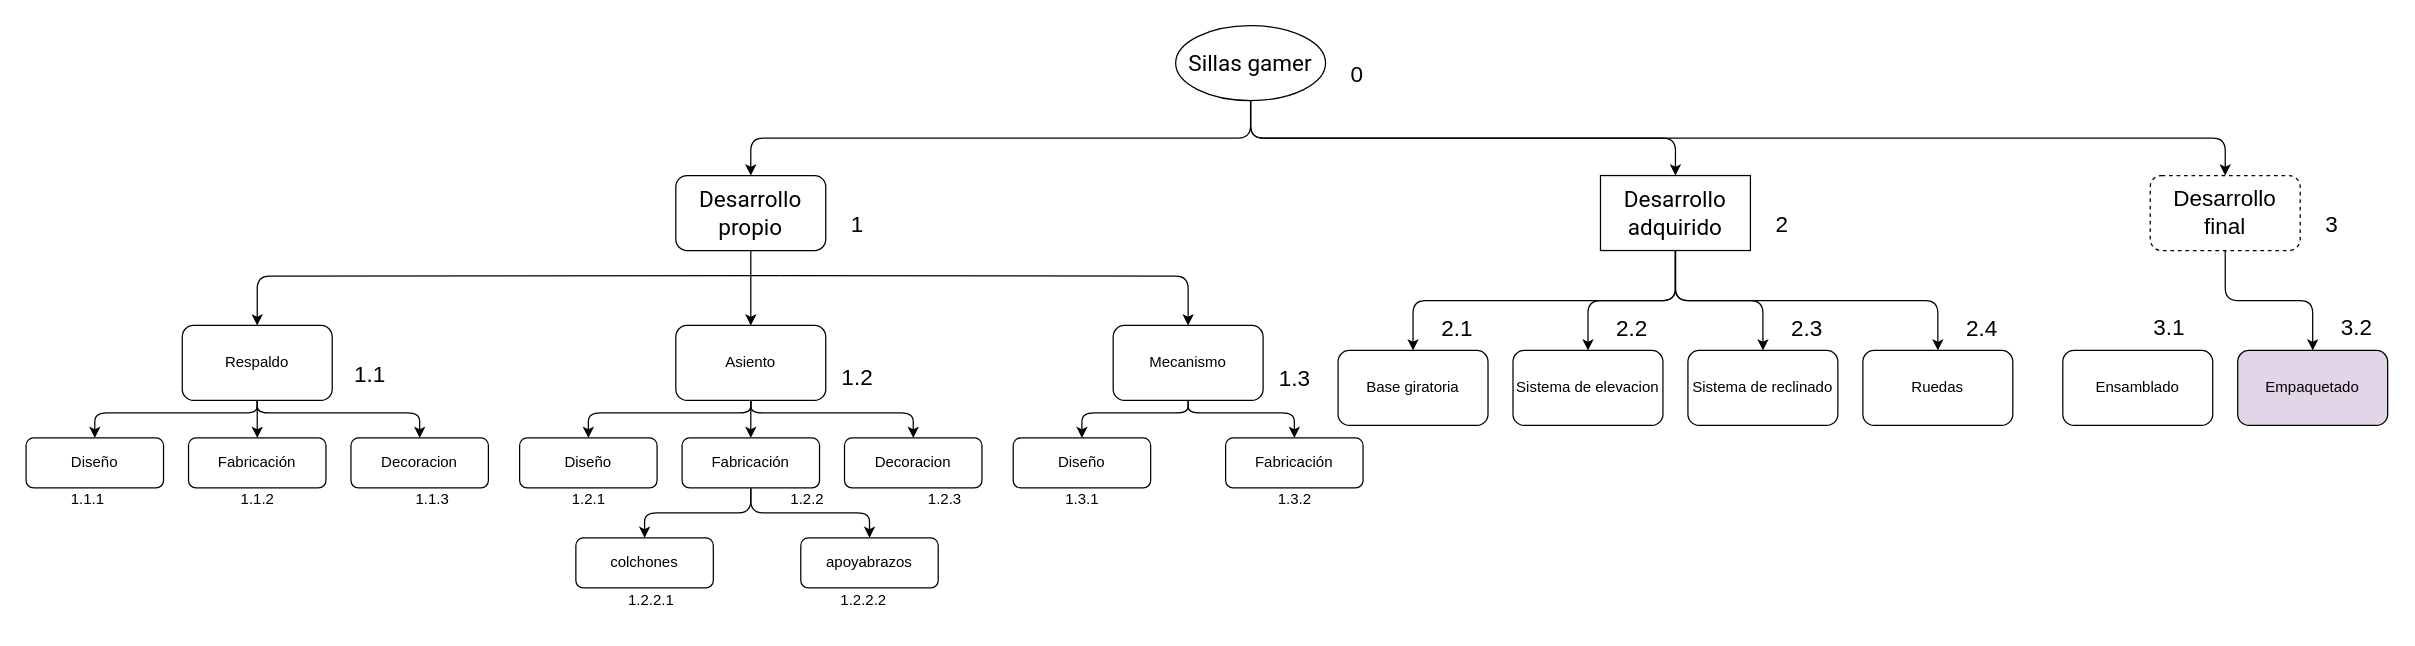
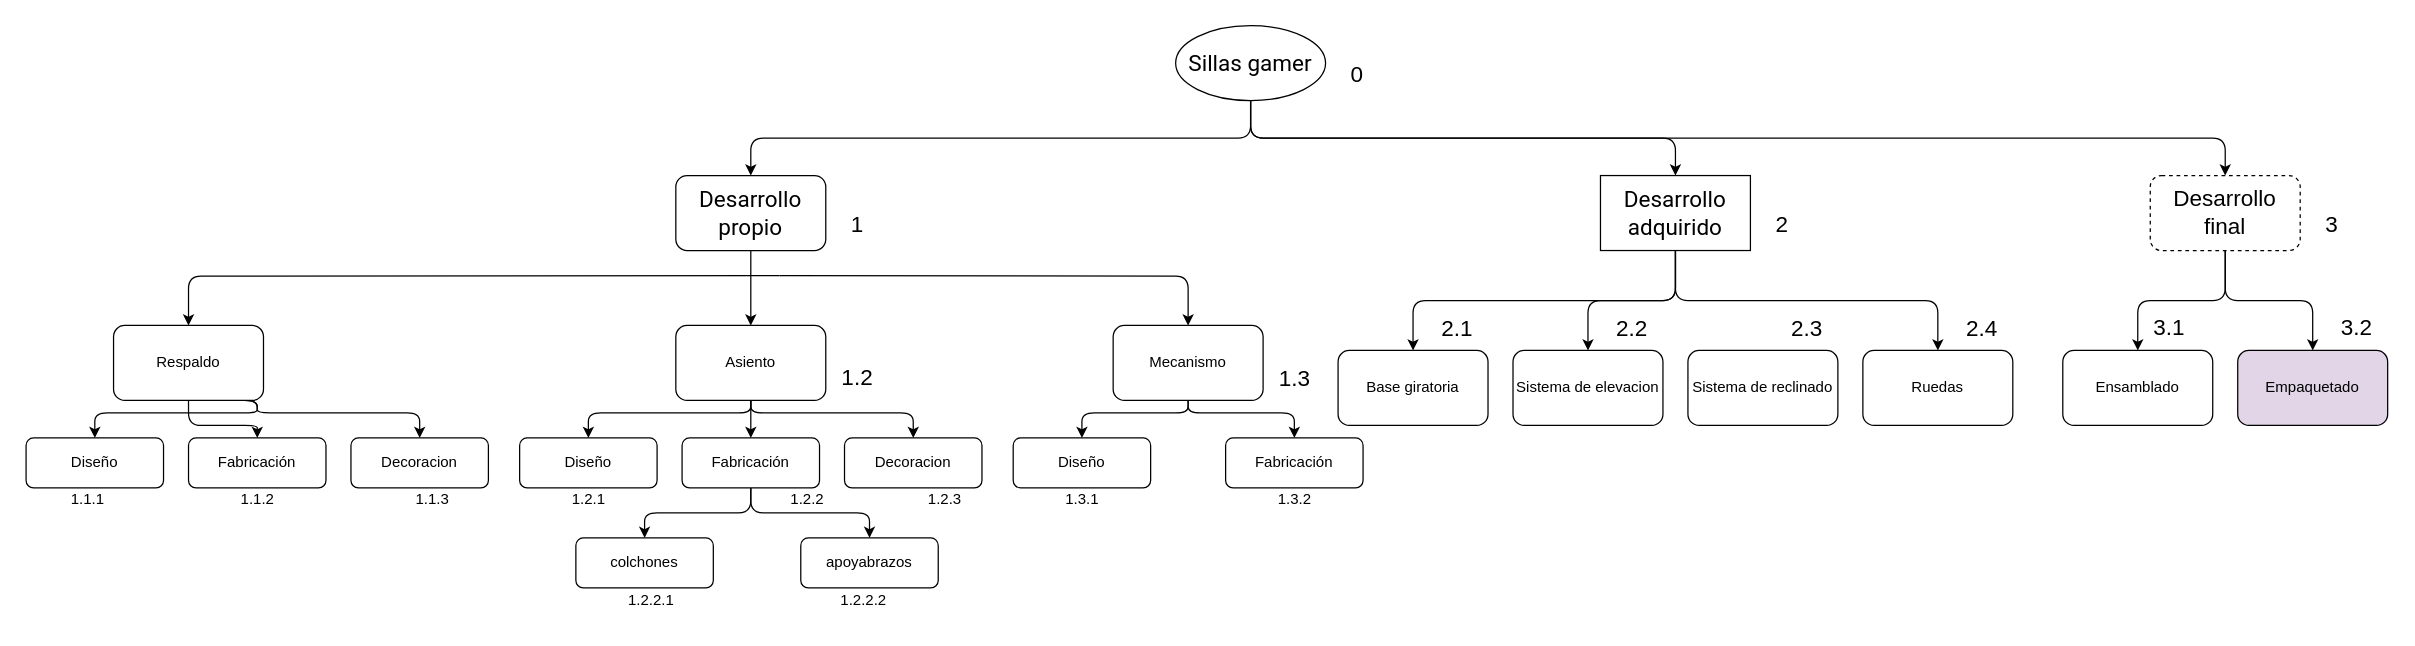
none -> (2165, 301)
(1763, 323) -> none
(257, 363) -> (188, 363)
(369, 376) -> none
